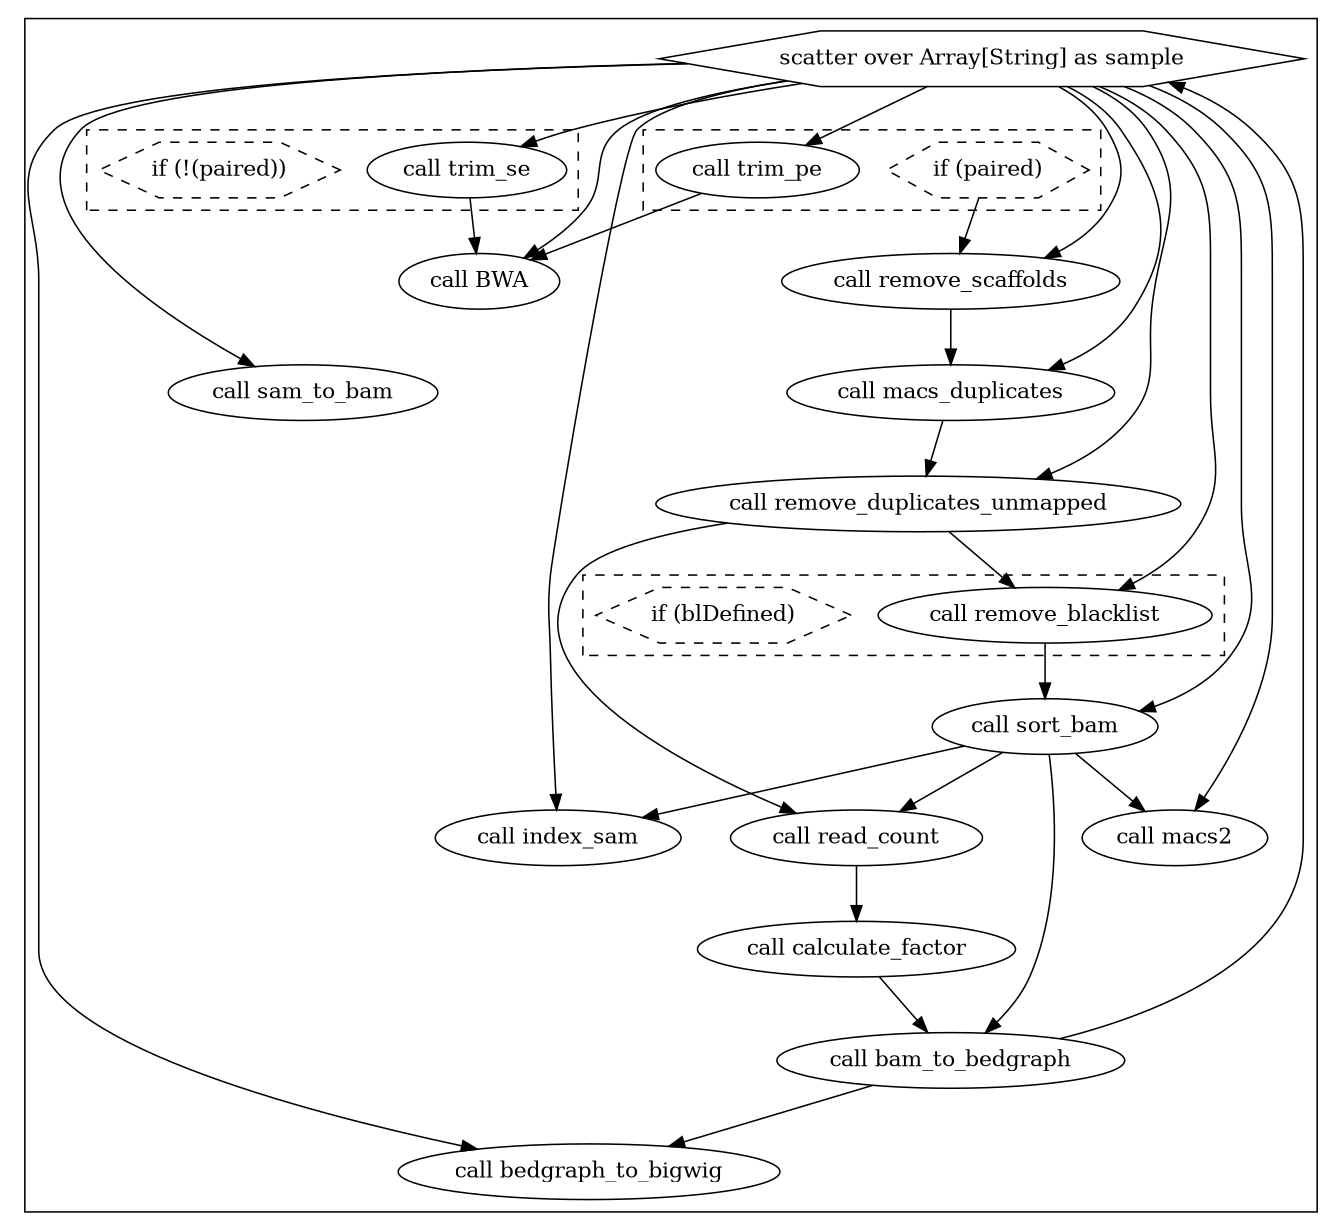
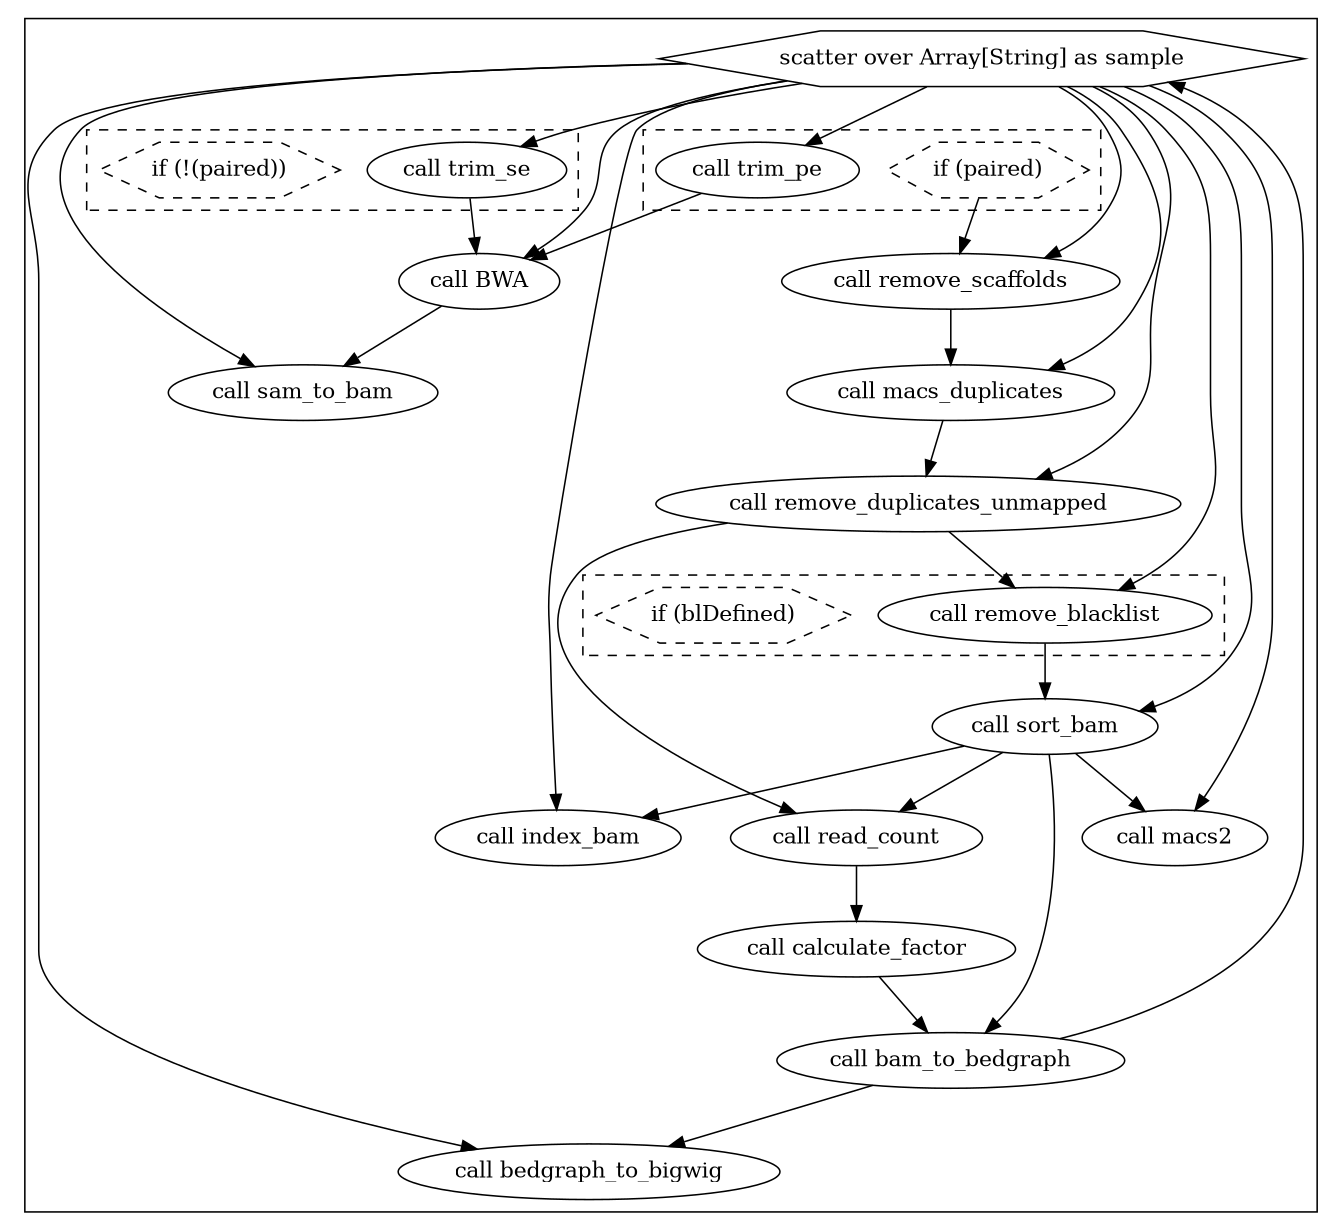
none -> (400, 332)
(558, 838) -> (558, 838)
